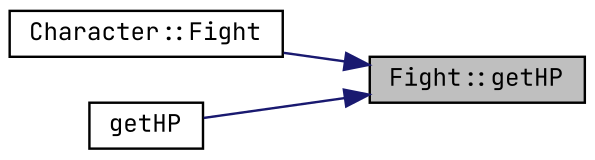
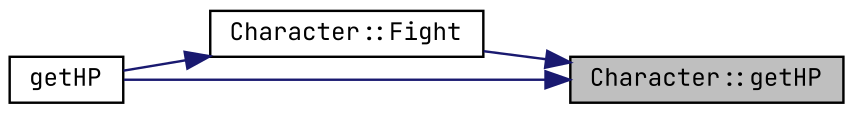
none -> (156, 65)
(477, 80) -> (707, 80)
